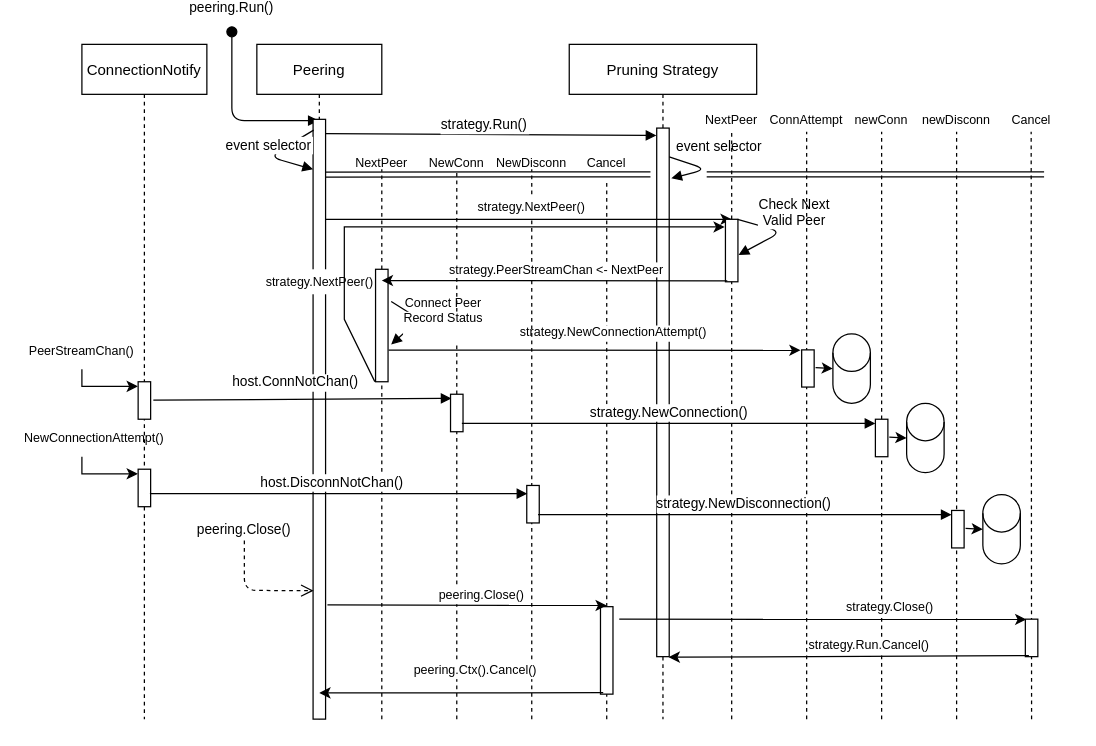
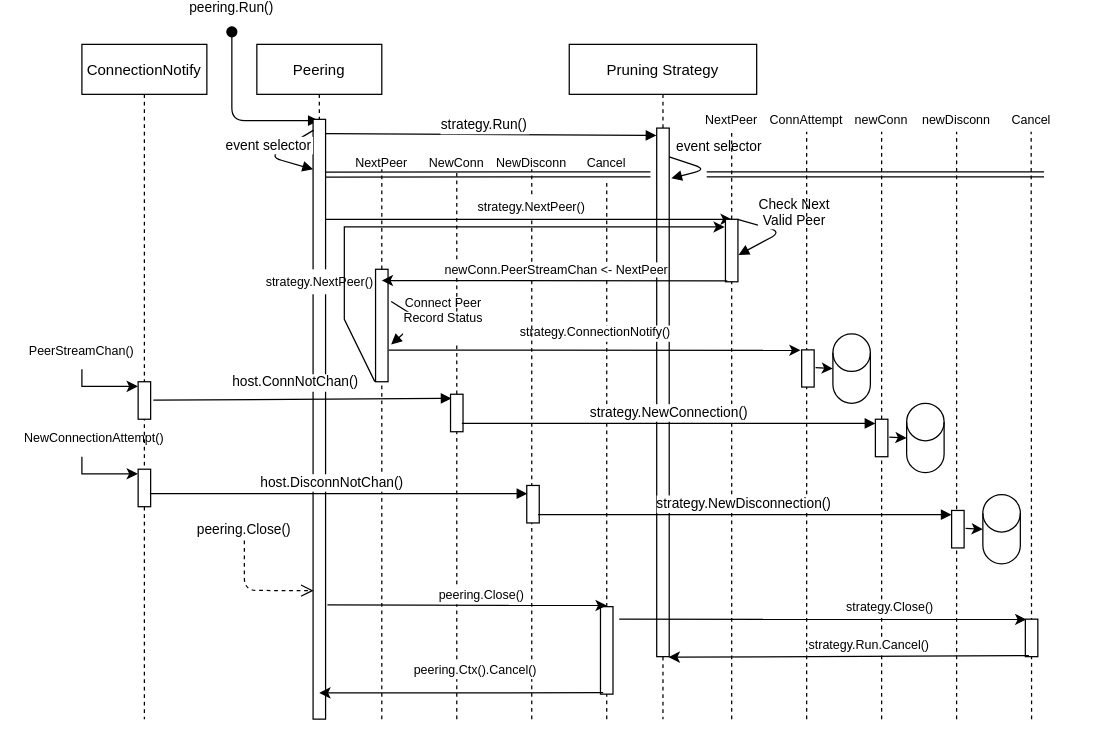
(557, 269) -> (557, 269)
(625, 332) -> (610, 332)
